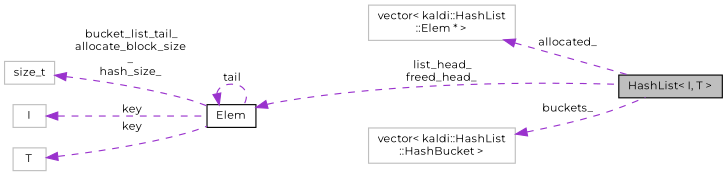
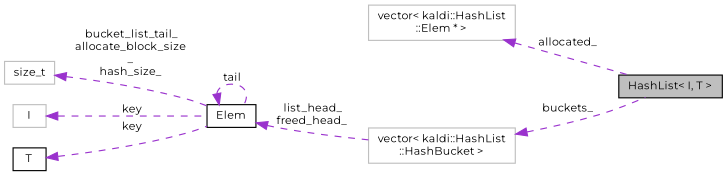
(442, 86) -> (318, 134)
(30, 159) -> (30, 159)
